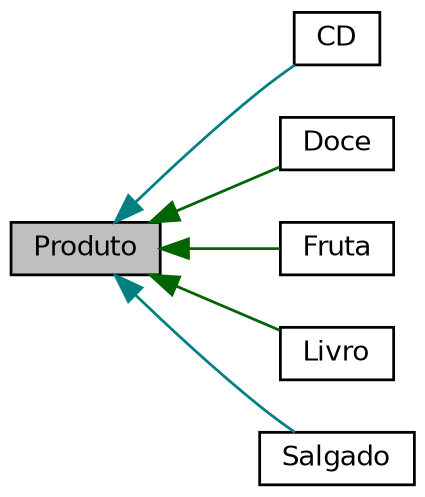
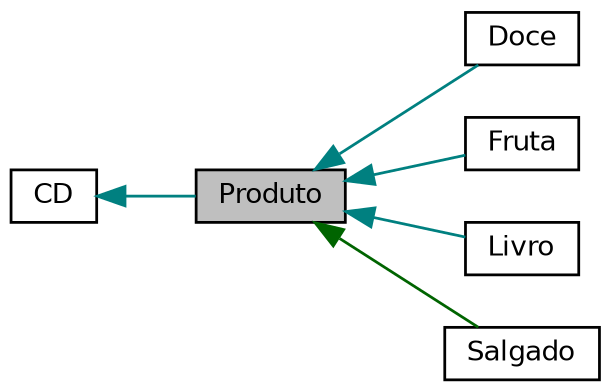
(213, 131) -> (160, 196)
(228, 189) -> (409, 109)
(235, 249) -> (420, 165)
(228, 308) -> (420, 227)
(213, 366) -> (409, 283)
